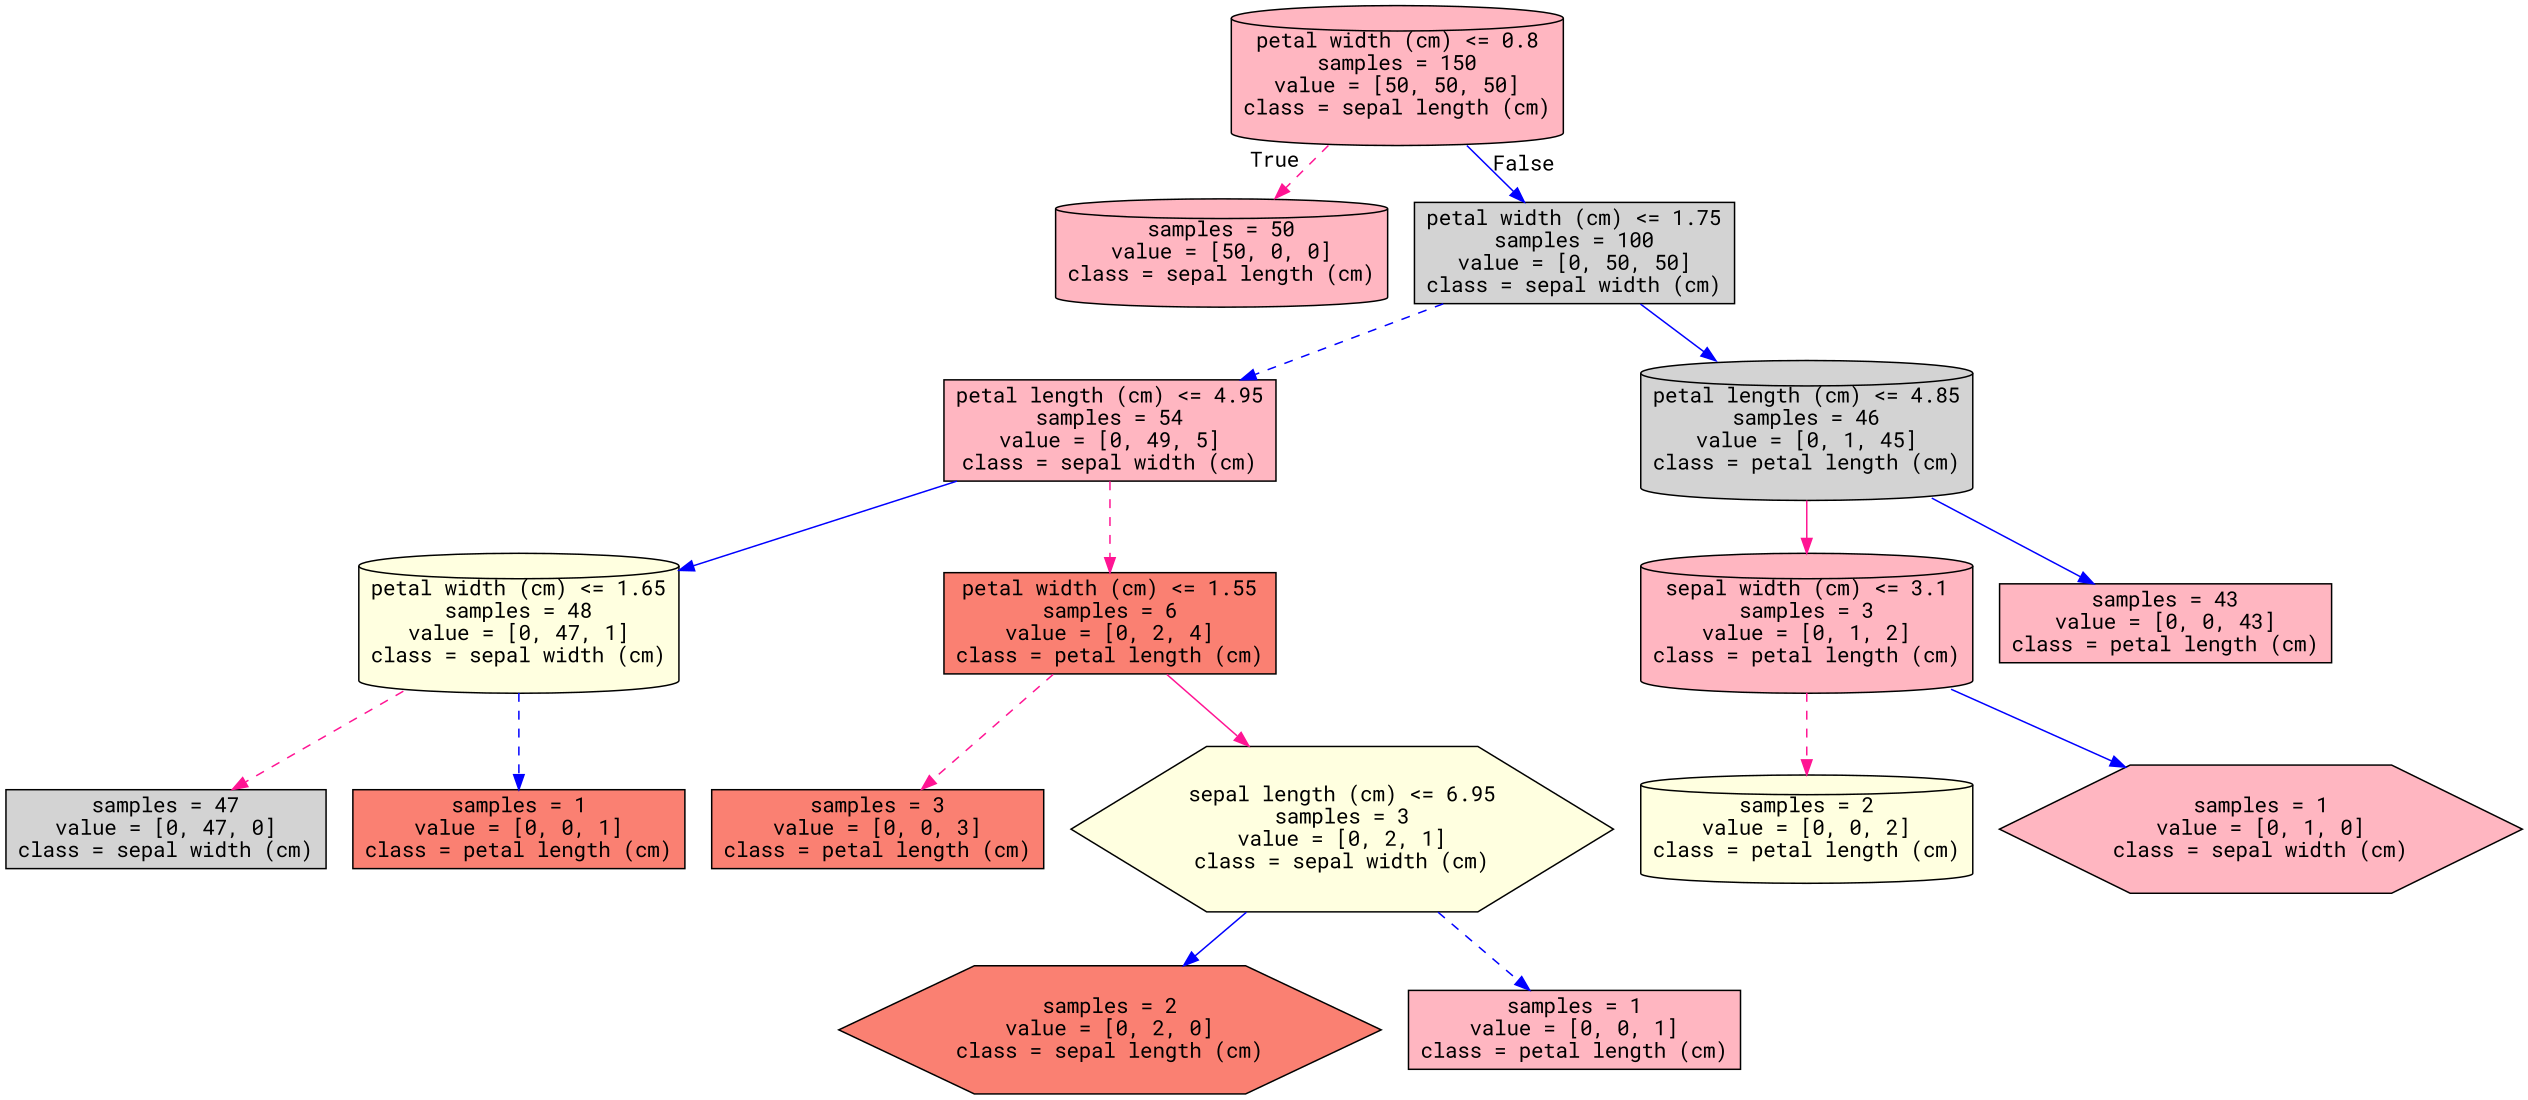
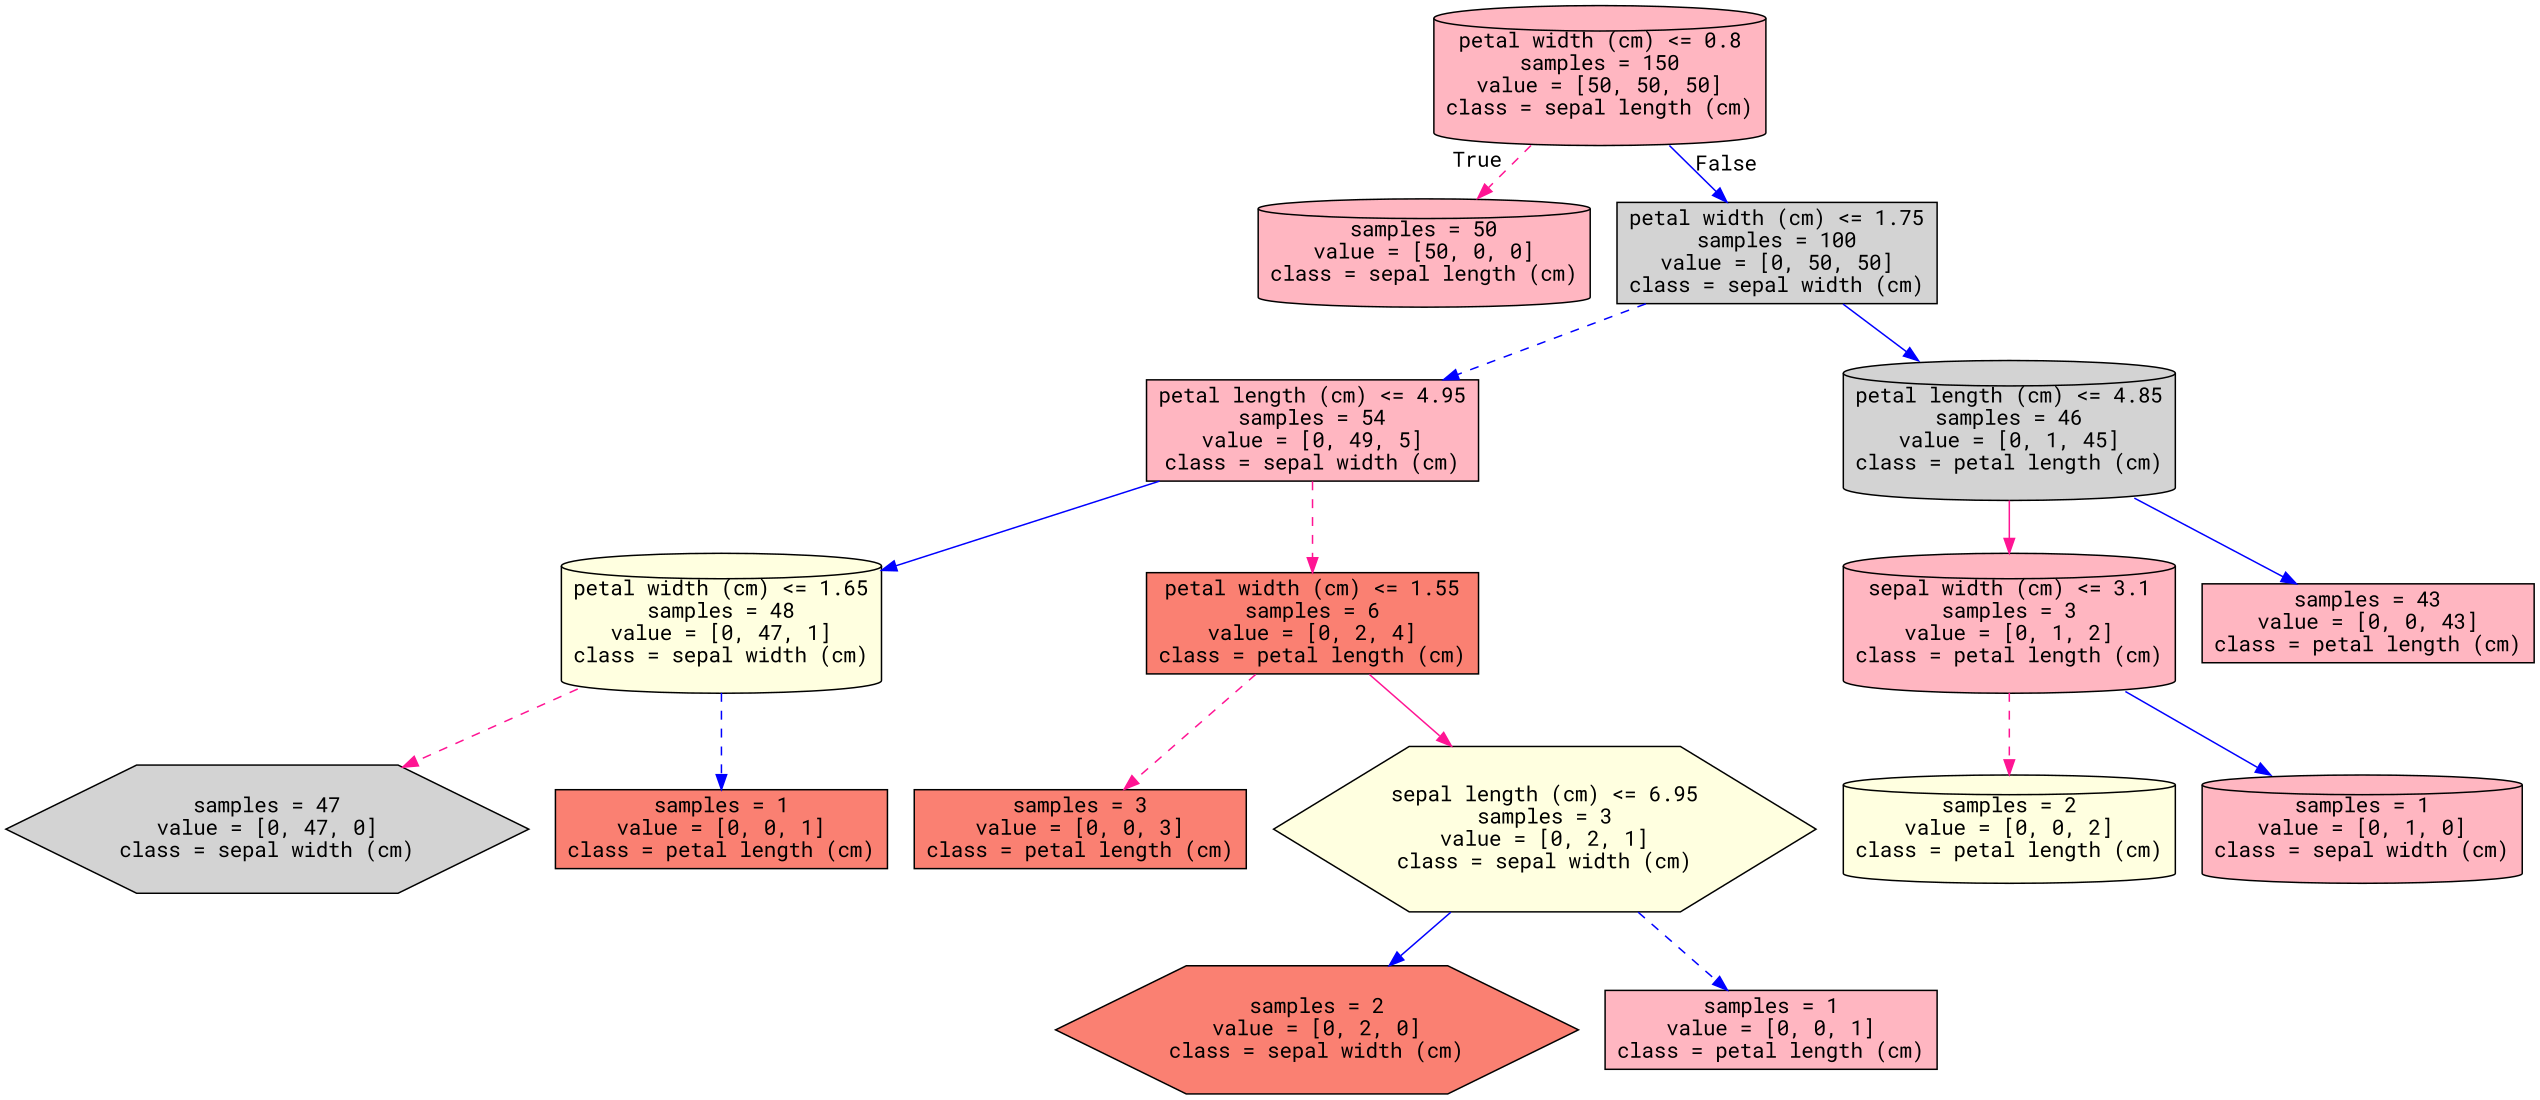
(166, 829) -> (267, 829)
(2261, 829) -> (2362, 829)
(1110, 1030) -> (1317, 1030)
